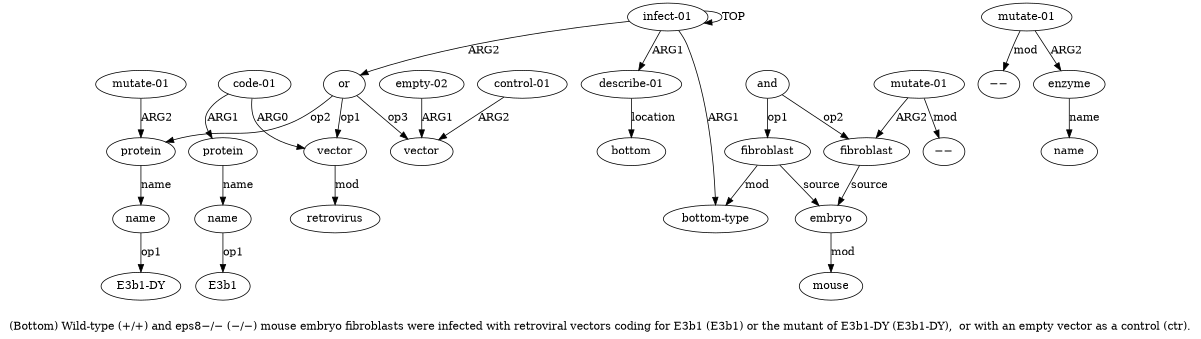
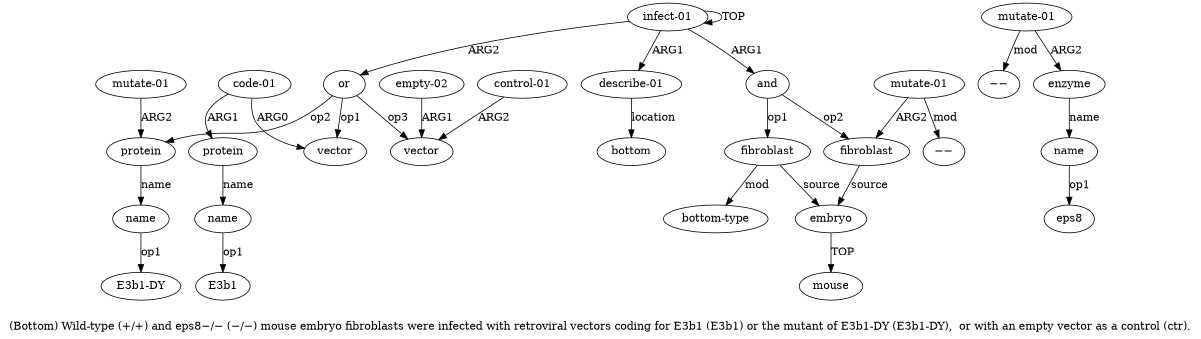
(706, 112) -> (719, 48)
(335, 219) -> none
none -> (1069, 219)
(843, 253) -> (843, 253)
